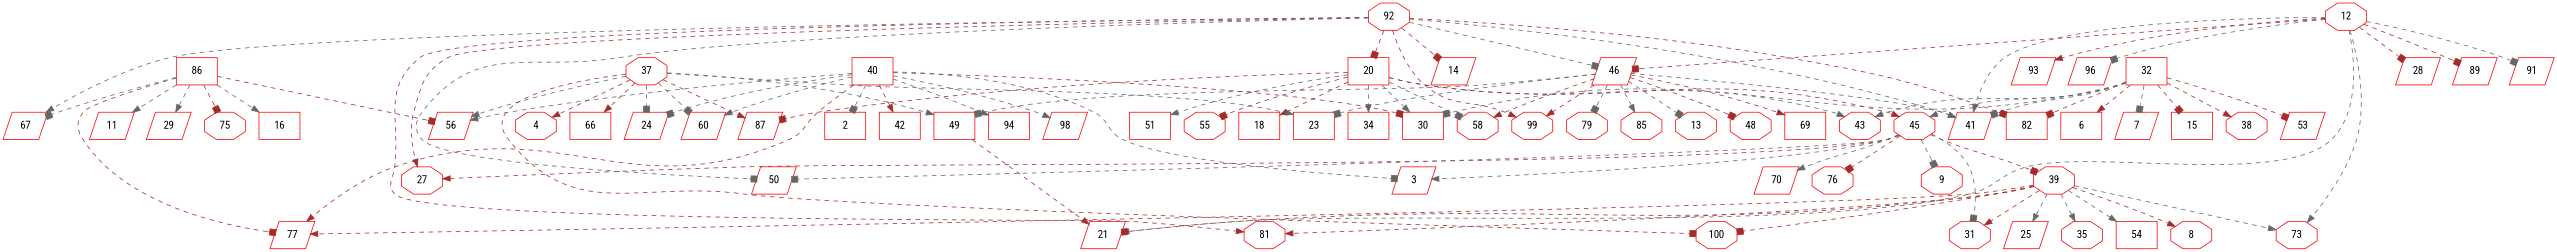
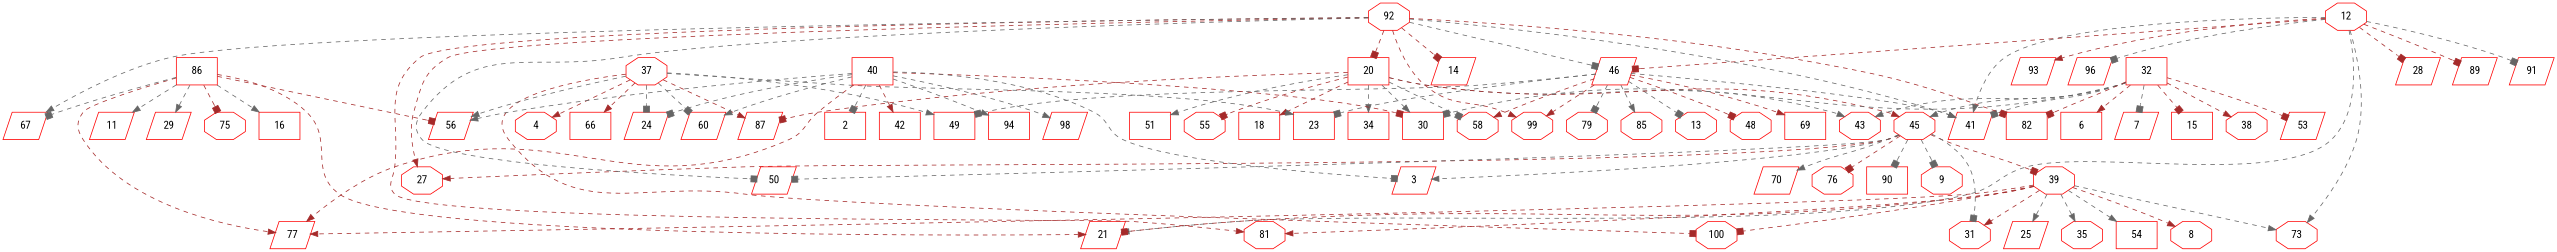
(111, 170) -> (111, 170)
(1028, 180) -> (542, 225)
none -> (1887, 180)
